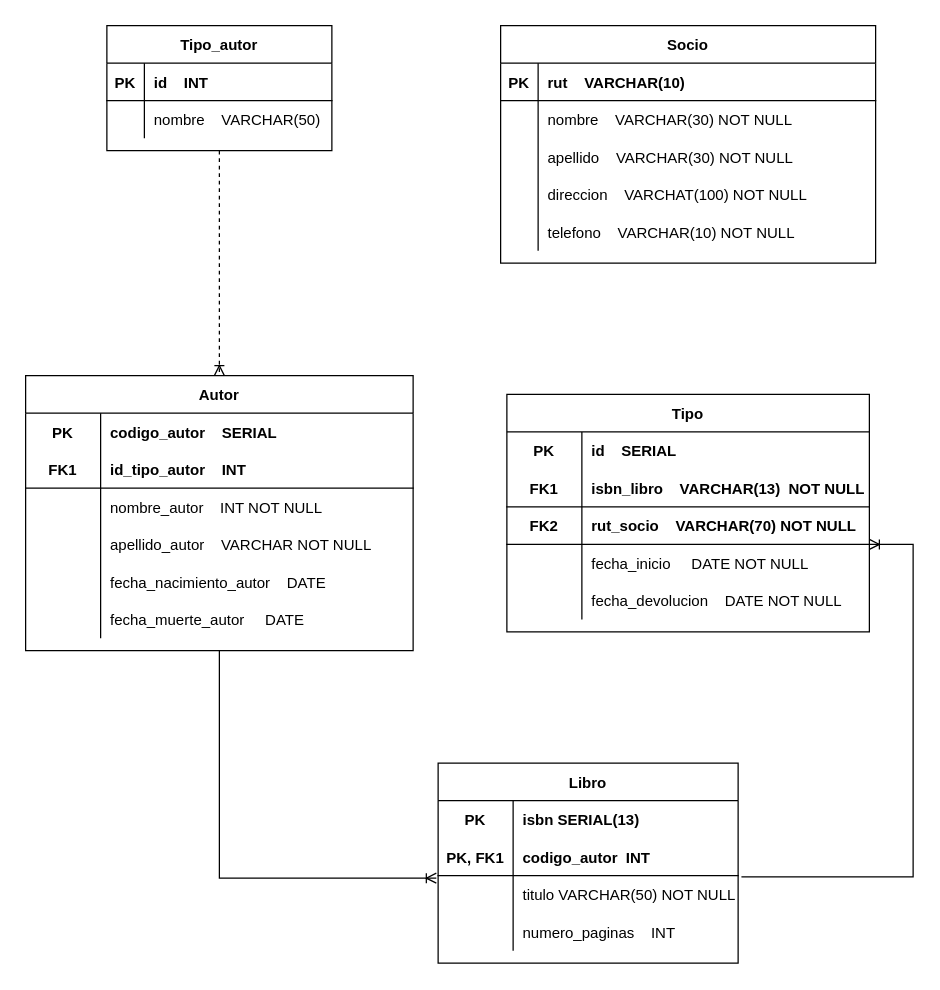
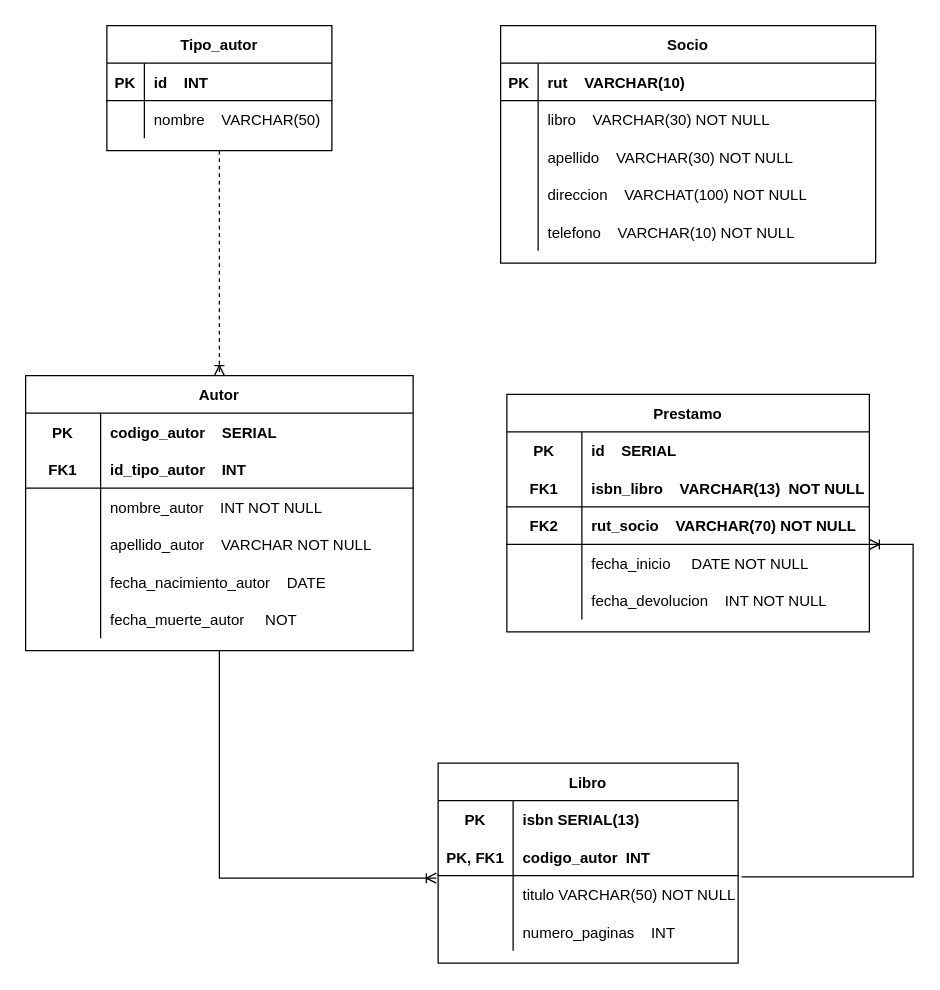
(670, 120) -> (662, 120)
(688, 414) -> (688, 414)
(722, 601) -> (718, 601)
(223, 620) -> (219, 620)
